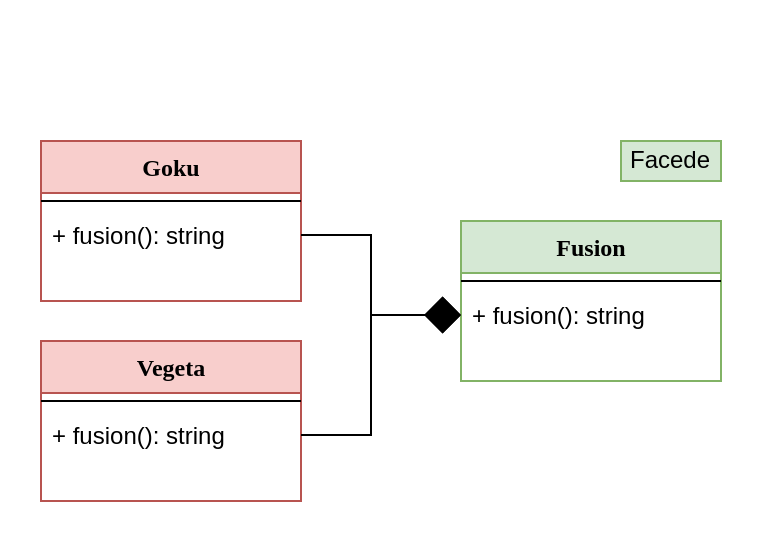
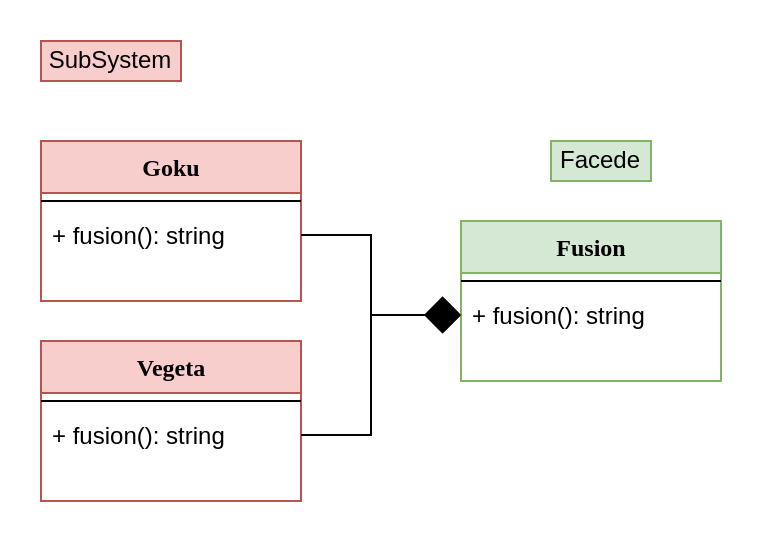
none -> (111, 61)
(671, 161) -> (601, 161)
